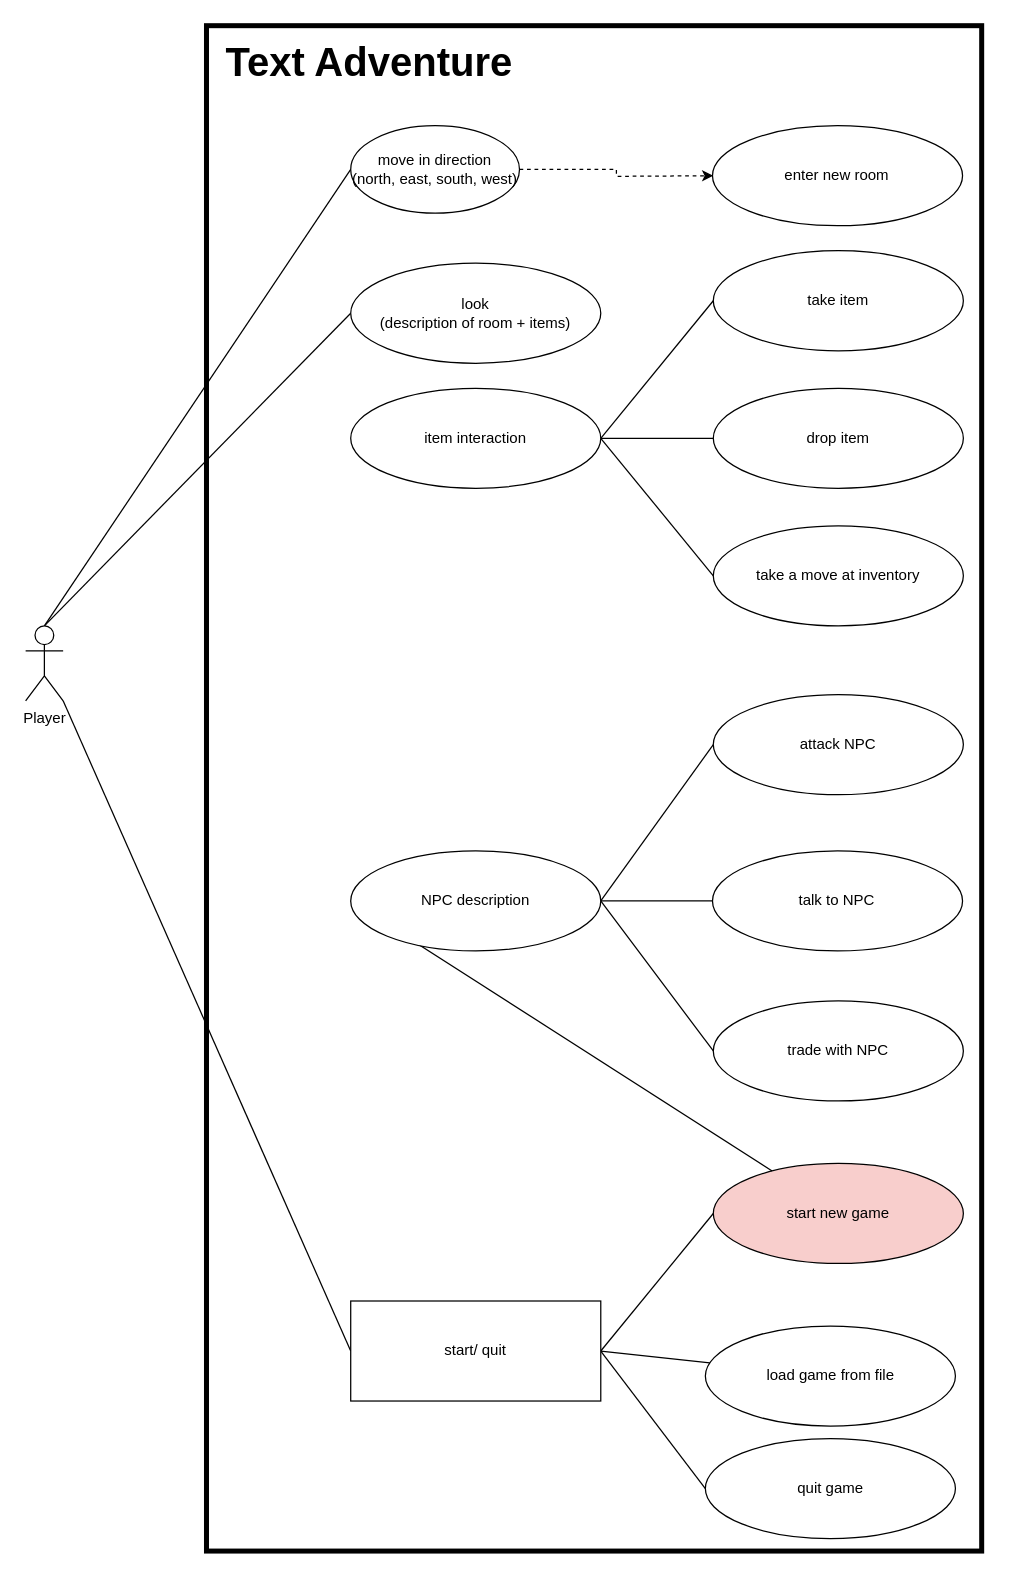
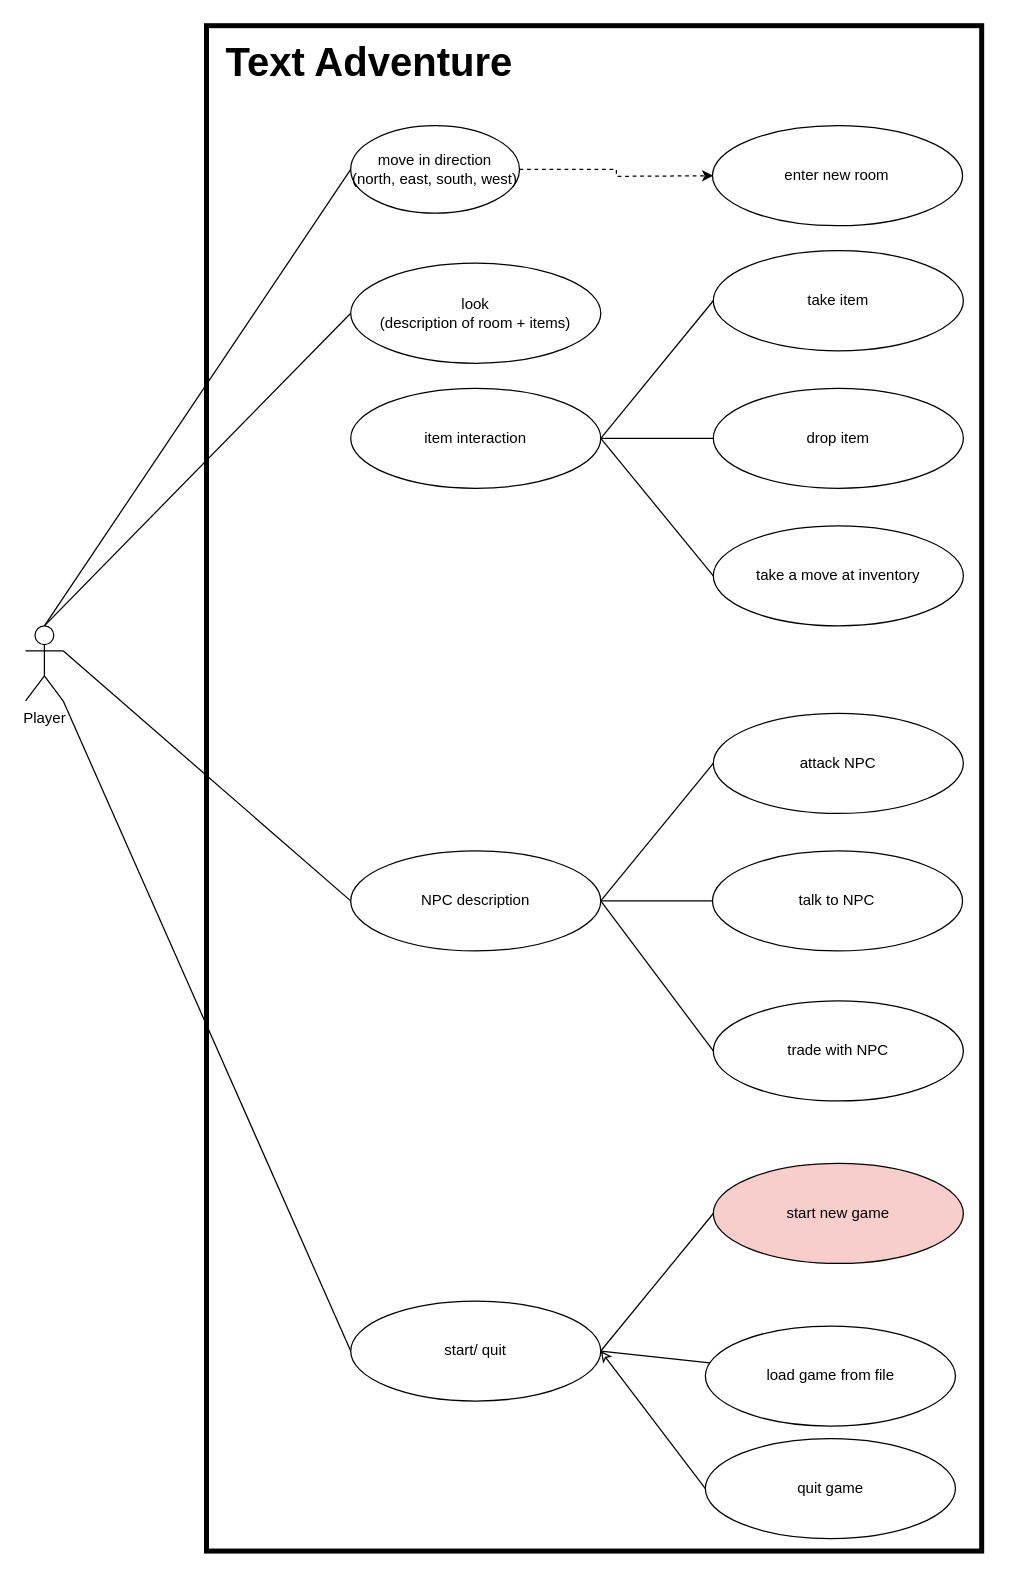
(838, 744) -> (838, 763)
(596, 1058) -> (208, 777)
(476, 1351) -> (476, 1351)
(605, 1356) -> (607, 1359)
